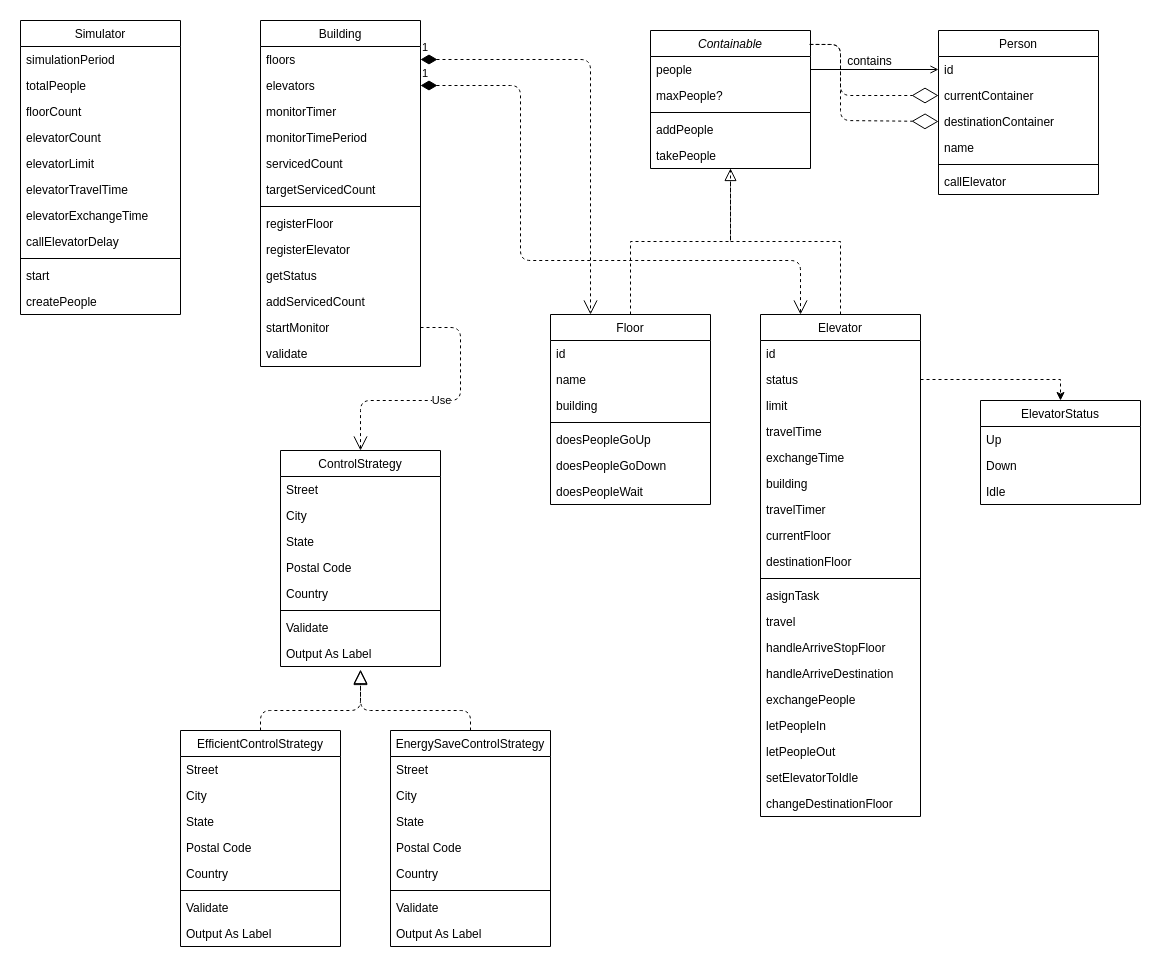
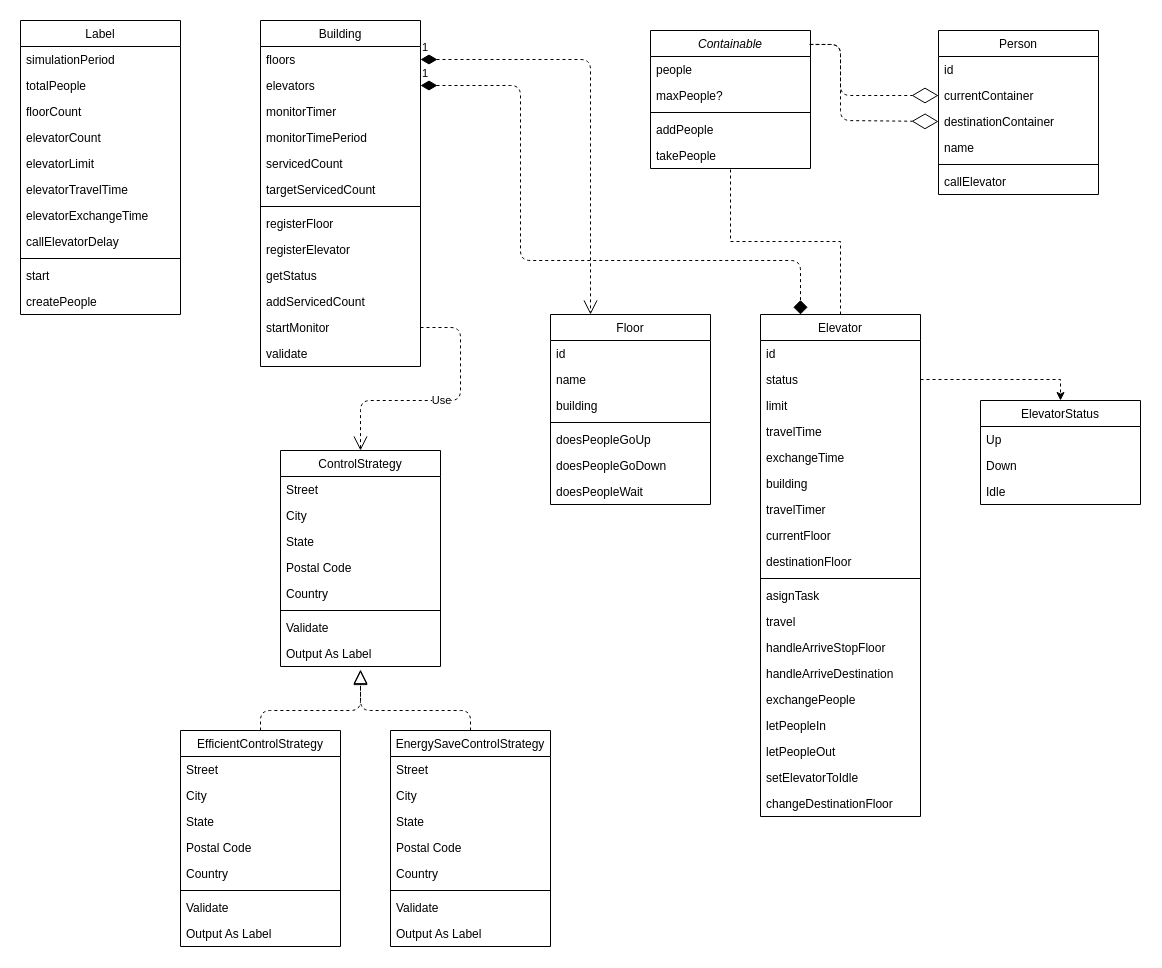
(100, 34) -> (100, 34)
(874, 70) -> none
(643, 242) -> none
(801, 305) -> (801, 300)
